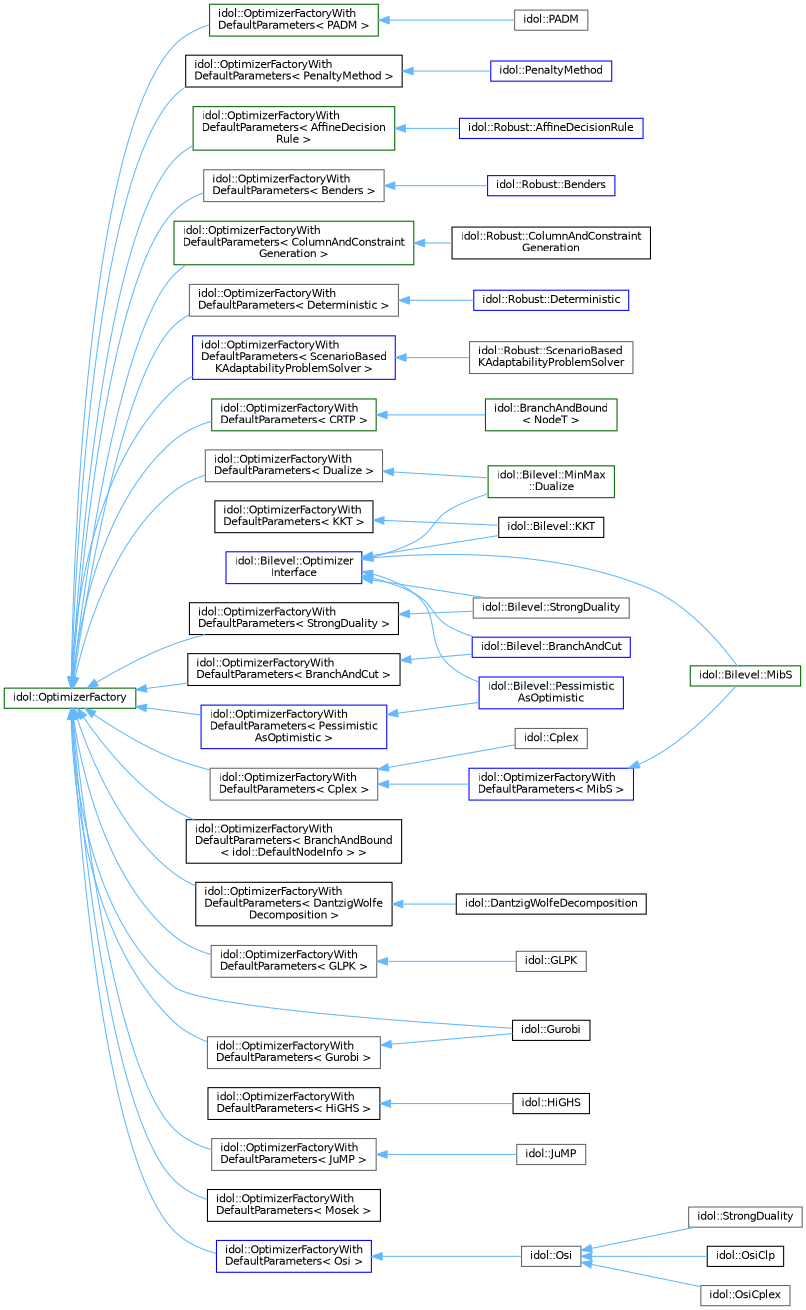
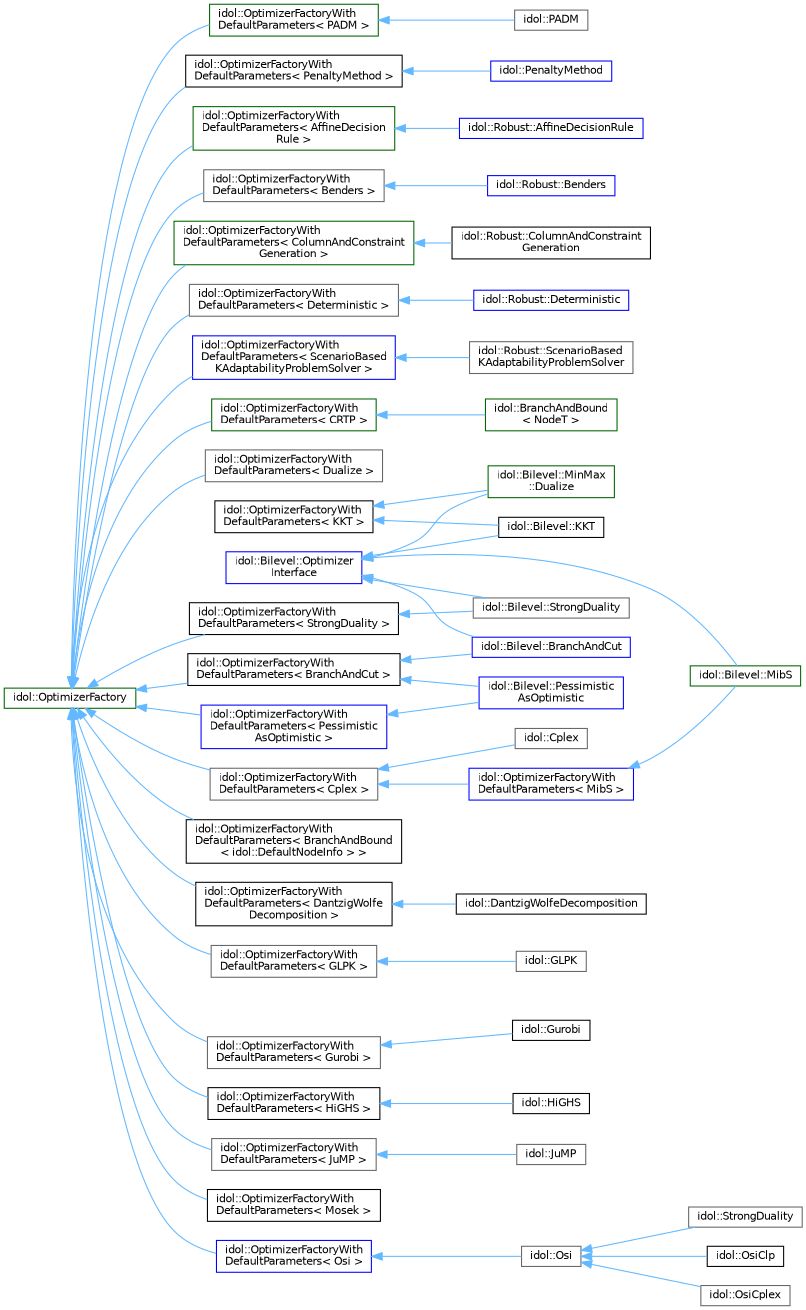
(441, 475) -> (436, 497)
(432, 623) -> (445, 683)
(196, 995) -> (122, 964)
